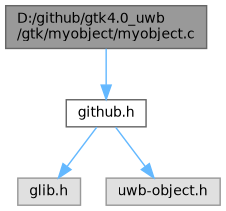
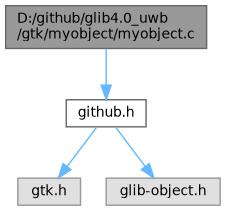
(106, 27) -> (106, 27)
(49, 192) -> (49, 192)
(163, 192) -> (163, 192)
